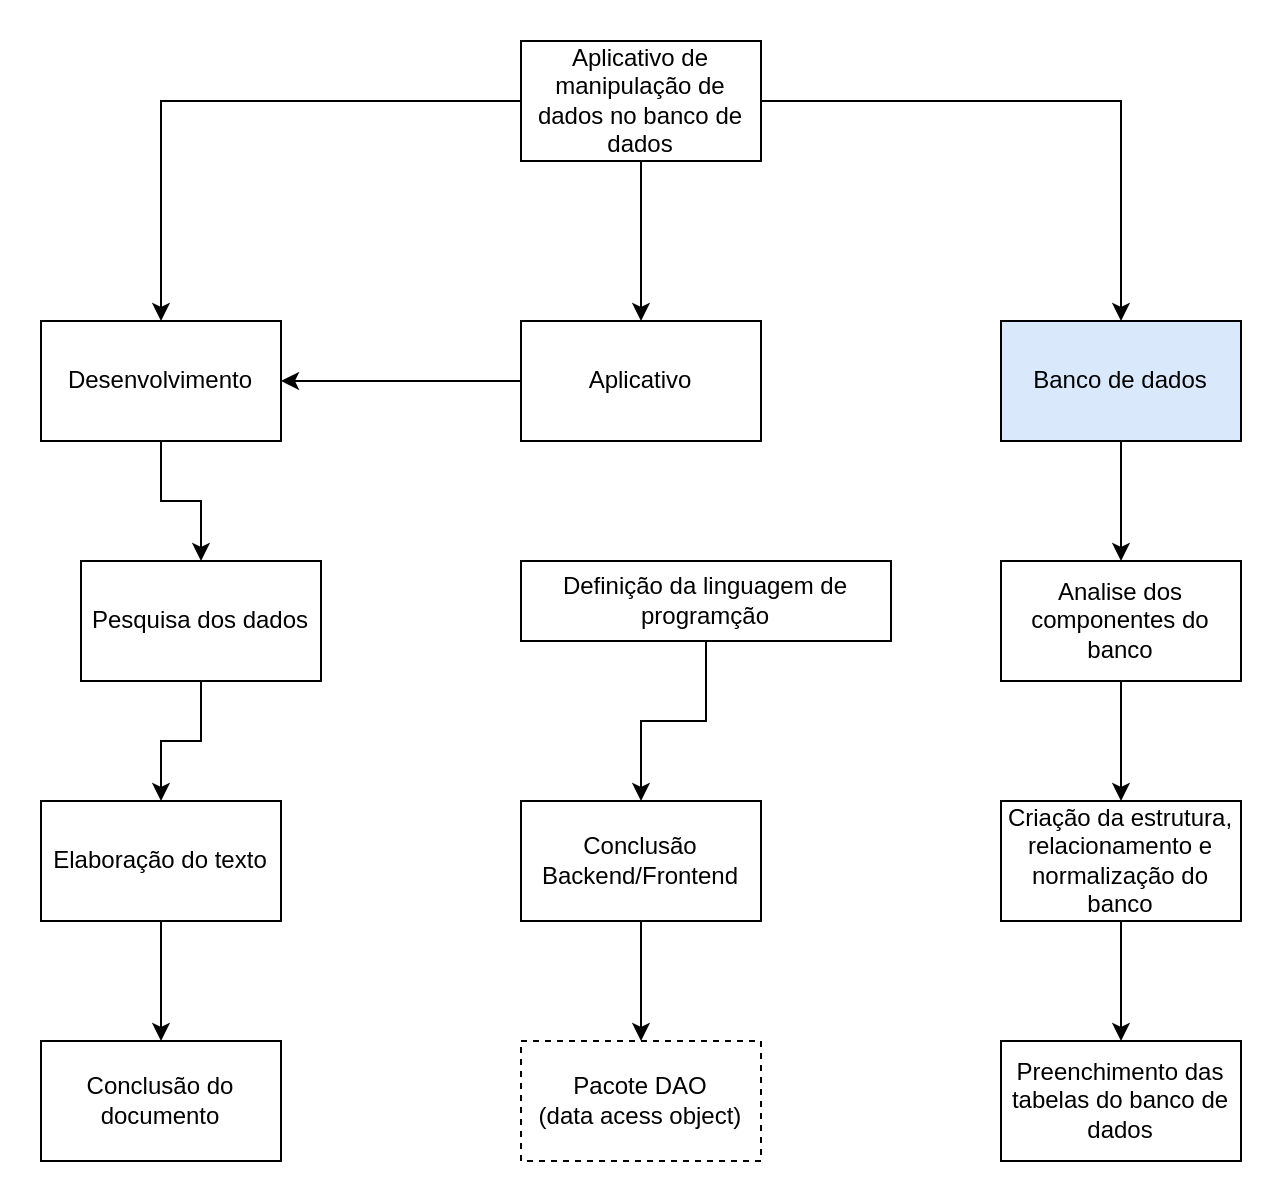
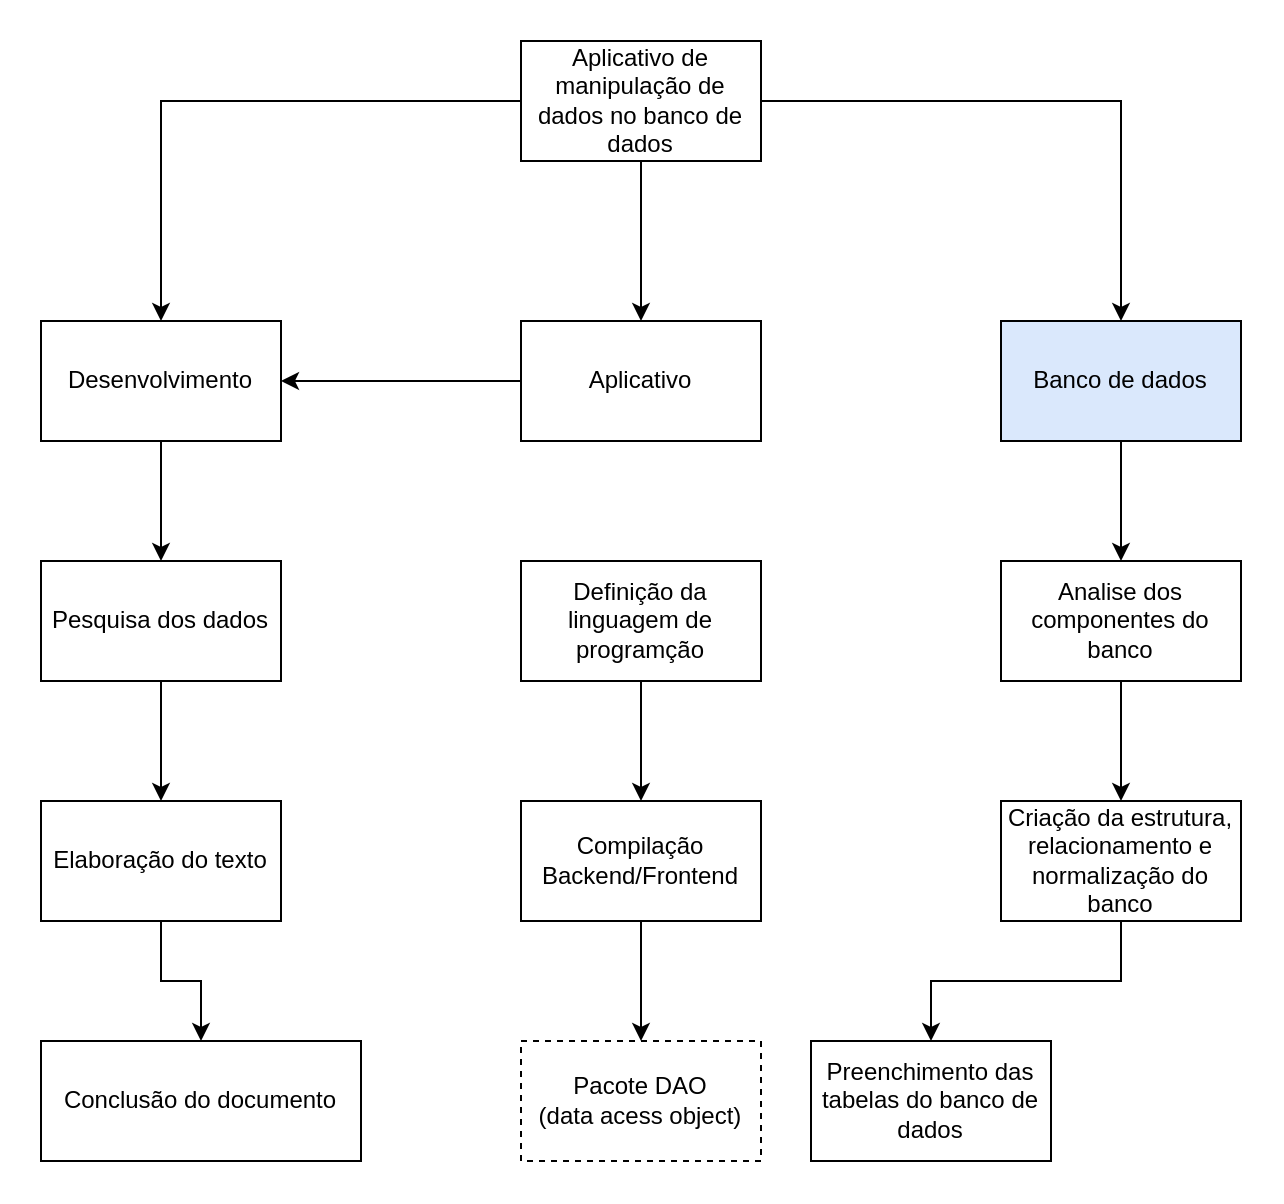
(706, 601) -> (641, 621)
(201, 621) -> (161, 621)
(641, 861) -> (641, 861)
(161, 1101) -> (201, 1101)
(1121, 1101) -> (931, 1101)
